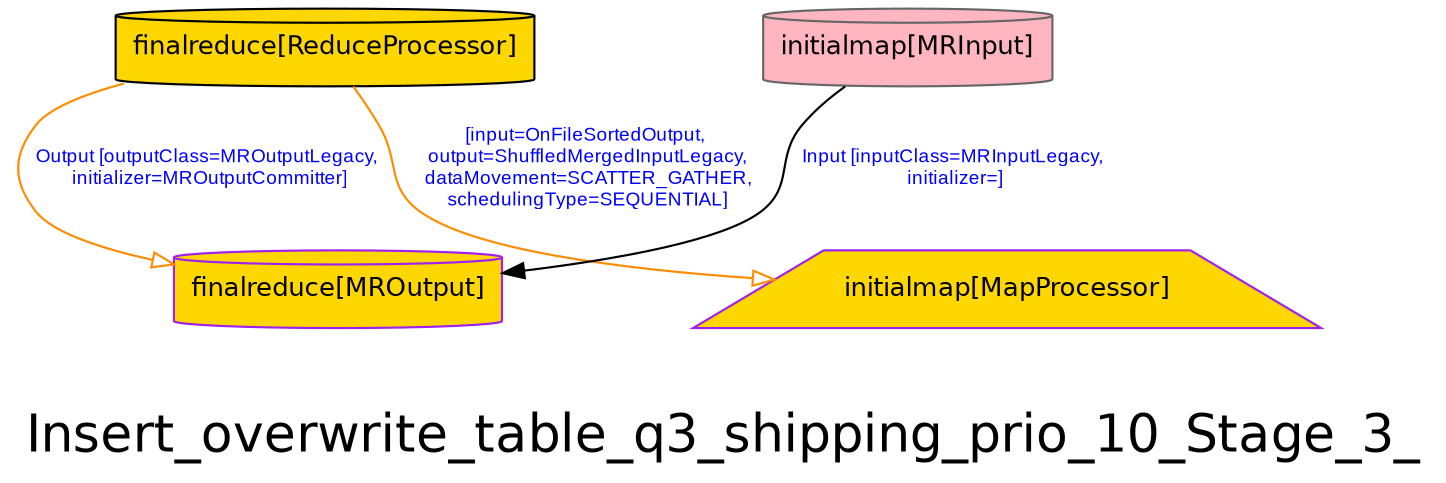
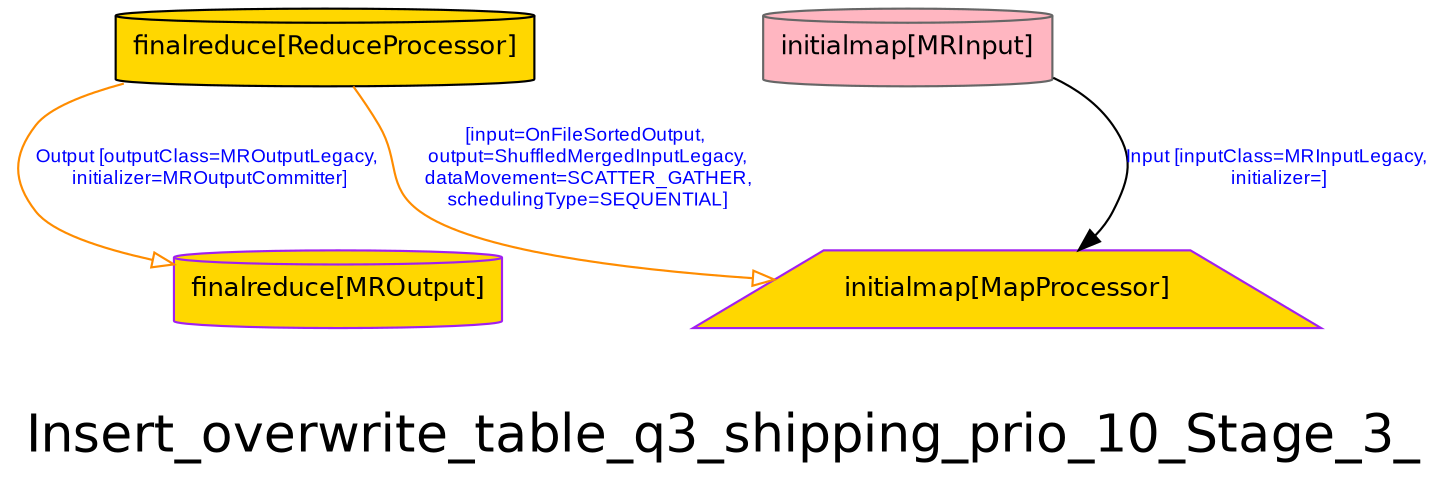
(721, 231) -> (1124, 145)
